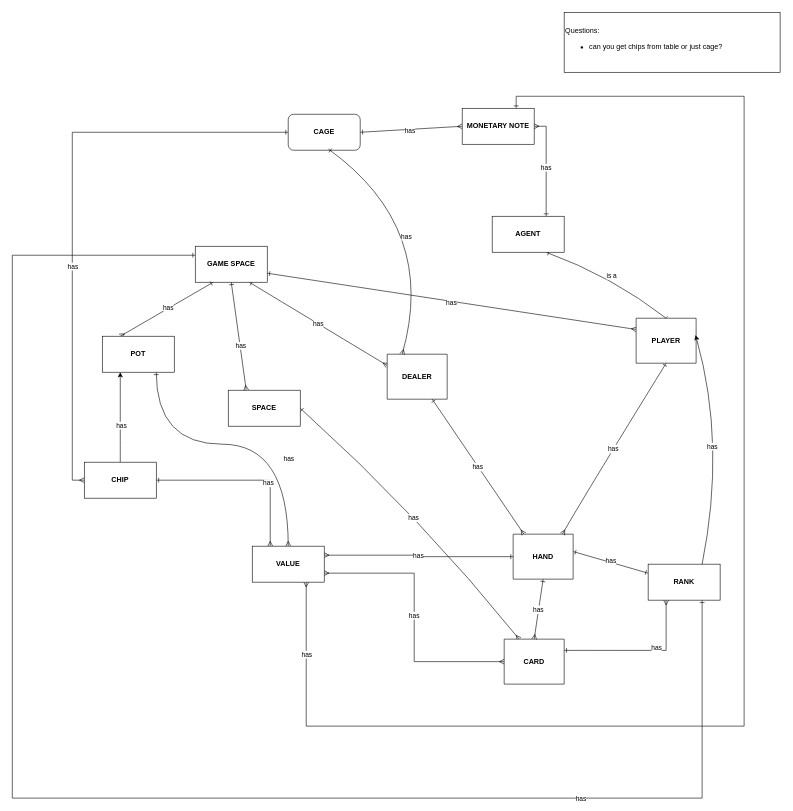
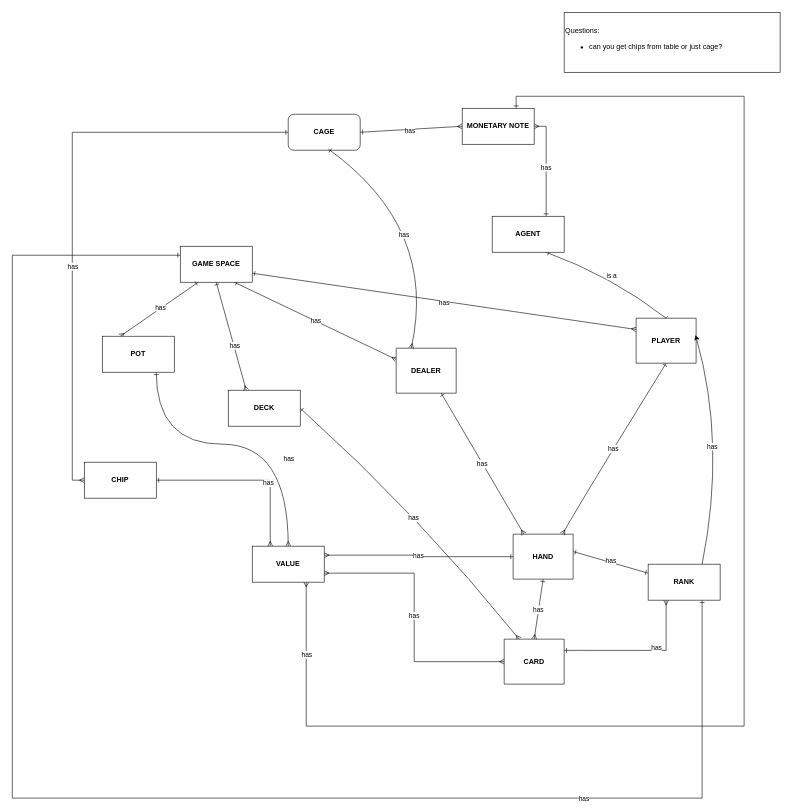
(231, 264) -> (216, 264)
(417, 377) -> (426, 371)
(264, 408) -> (264, 408)
(120, 426) -> none
